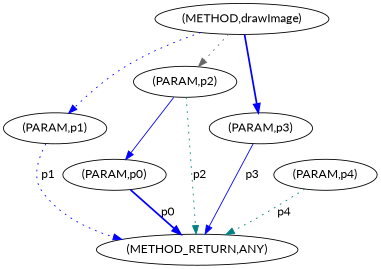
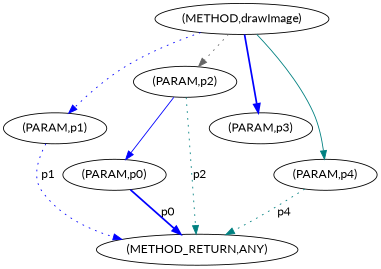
none -> (299, 87)
(231, 185) -> none
